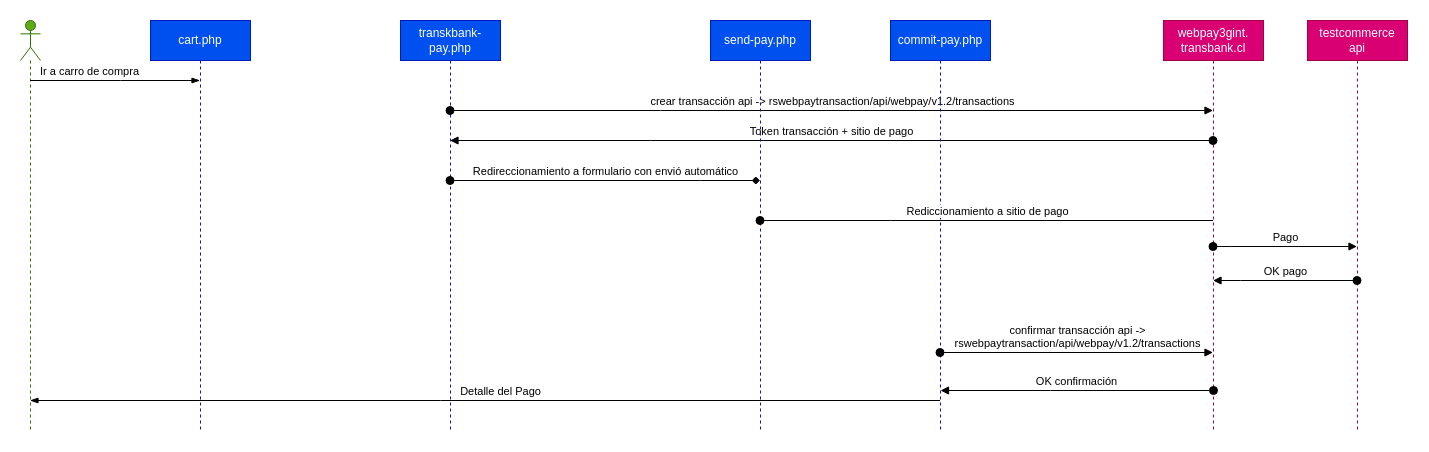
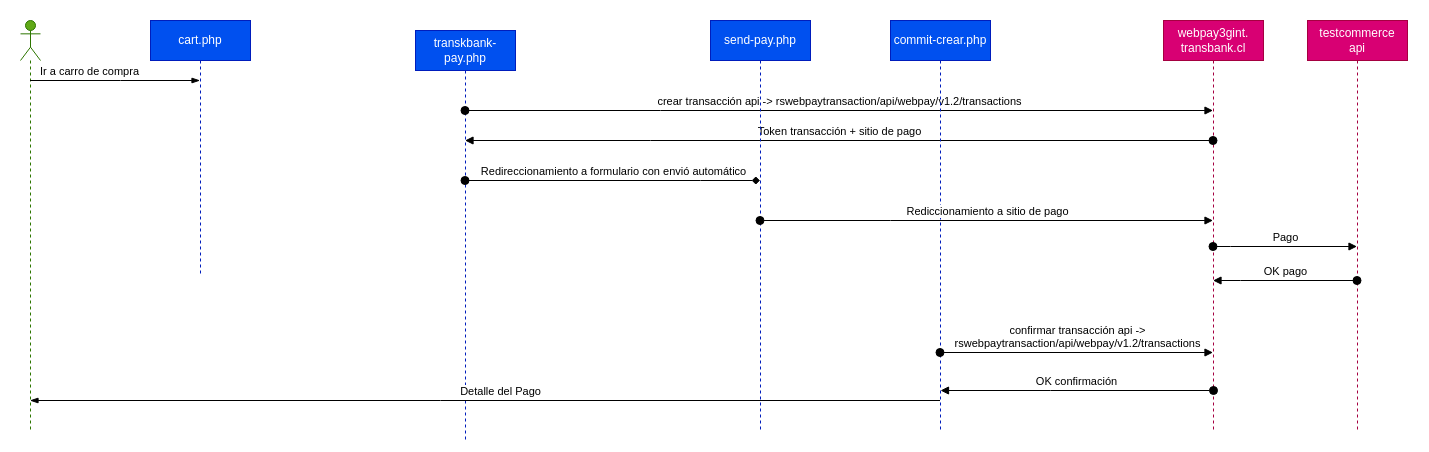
(941, 41) -> (941, 41)
(1206, 221) -> (1203, 221)
(201, 226) -> (201, 148)
(451, 226) -> (466, 236)
